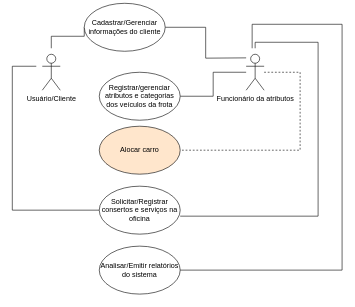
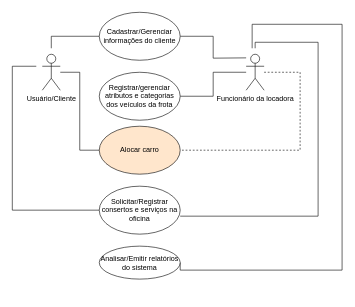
(125, 27) -> (140, 36)
(256, 99) -> (256, 99)
none -> (80, 111)
(140, 270) -> (140, 263)
